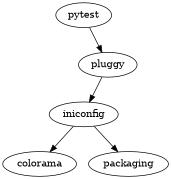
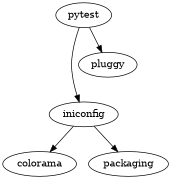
(97, 86) -> (72, 61)
